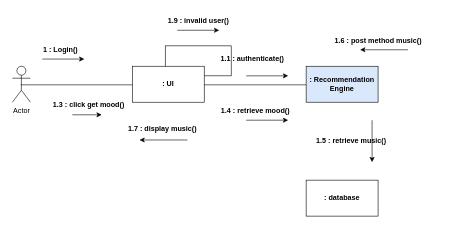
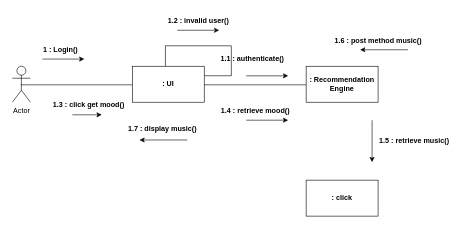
(199, 21) -> (199, 21)
(342, 84) -> (342, 84)
(351, 141) -> (414, 141)
(342, 198) -> (342, 198)
